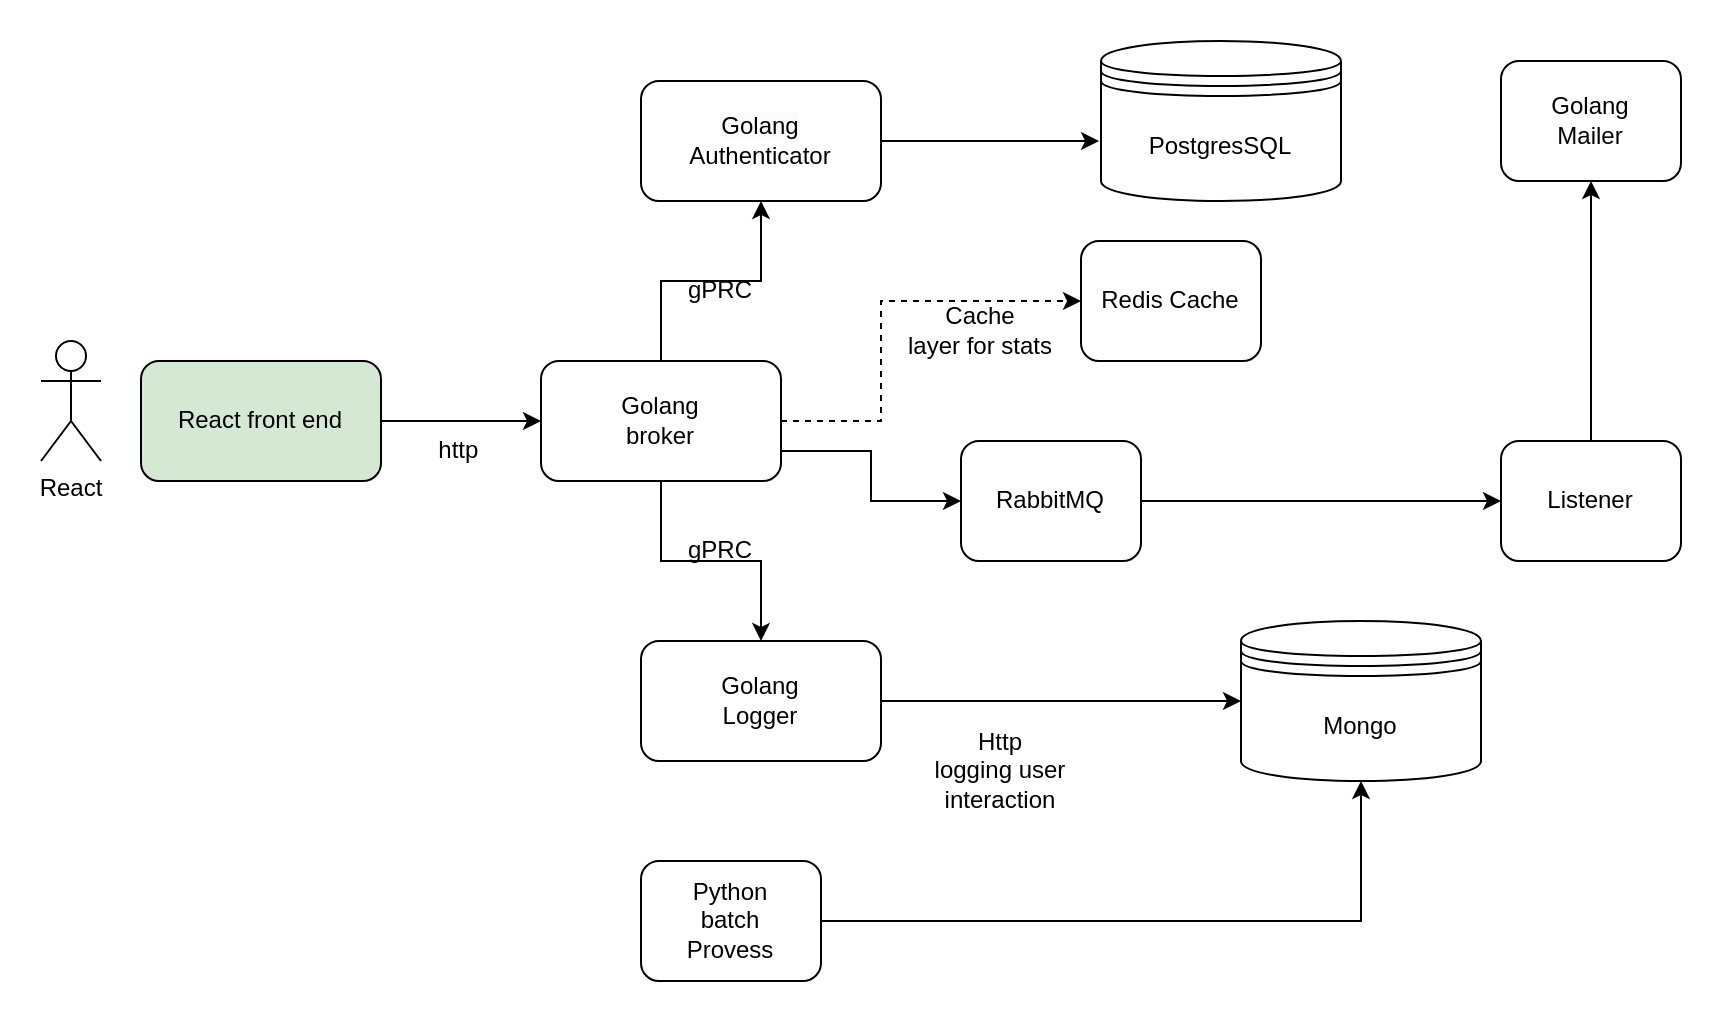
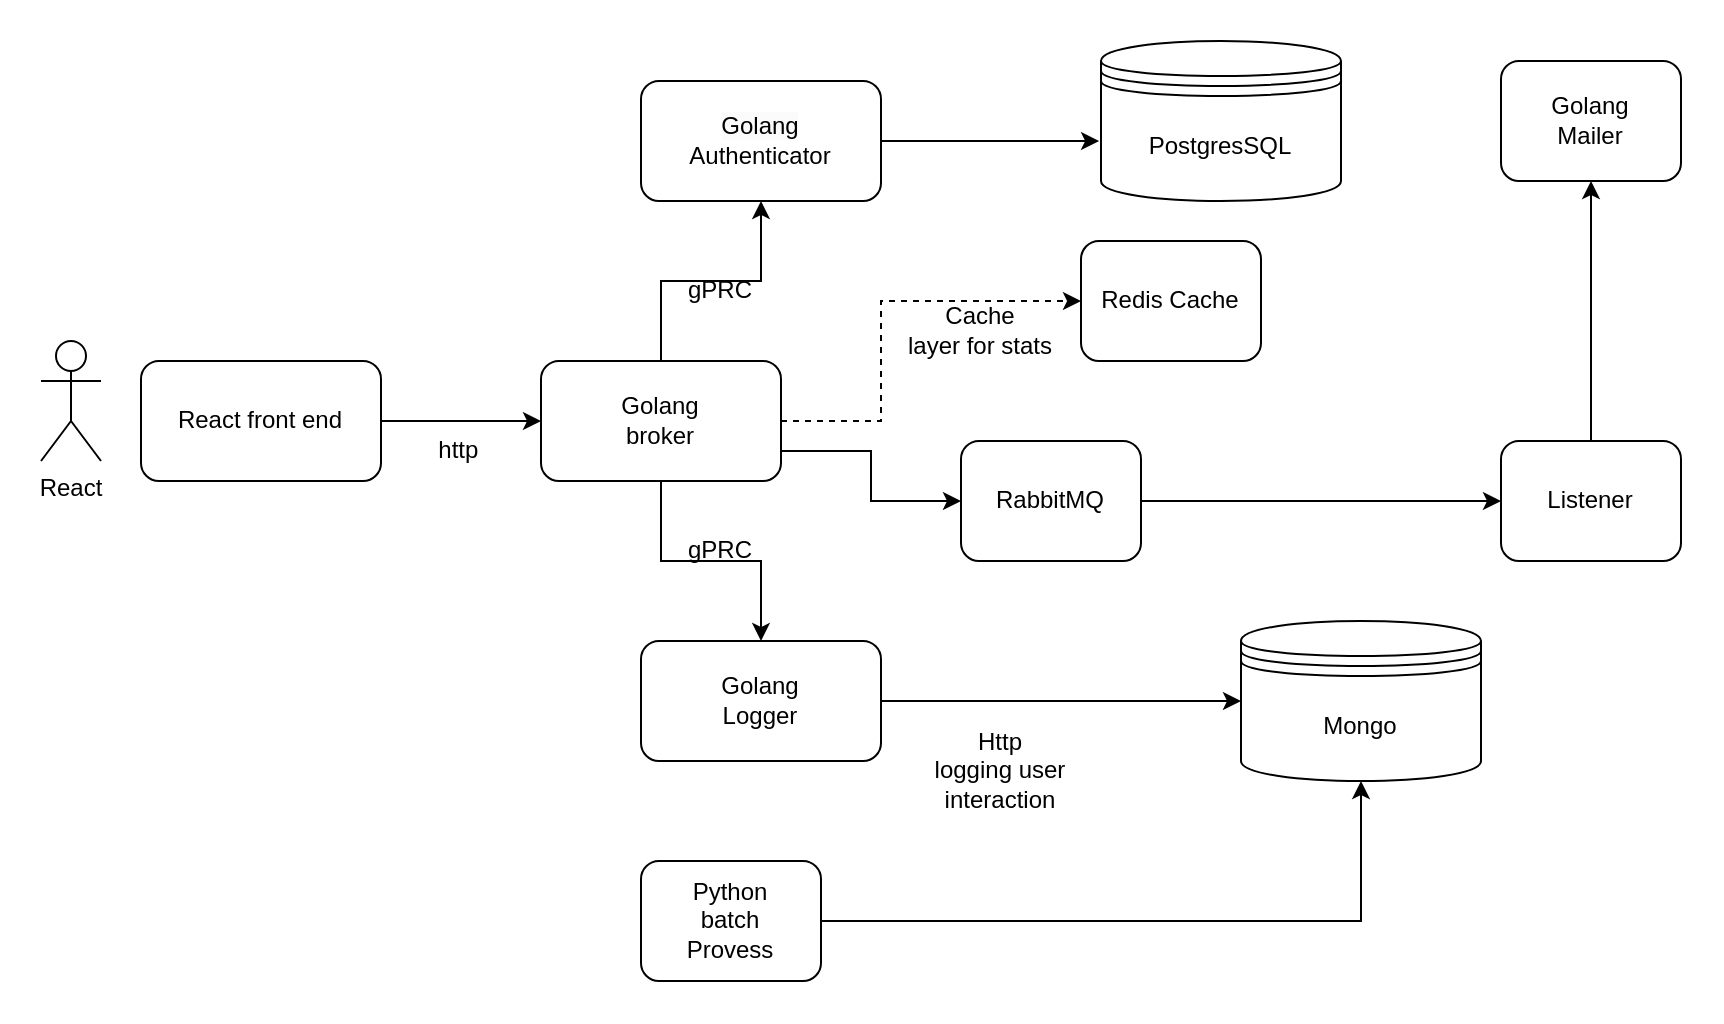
(261, 421) -> (261, 421)
